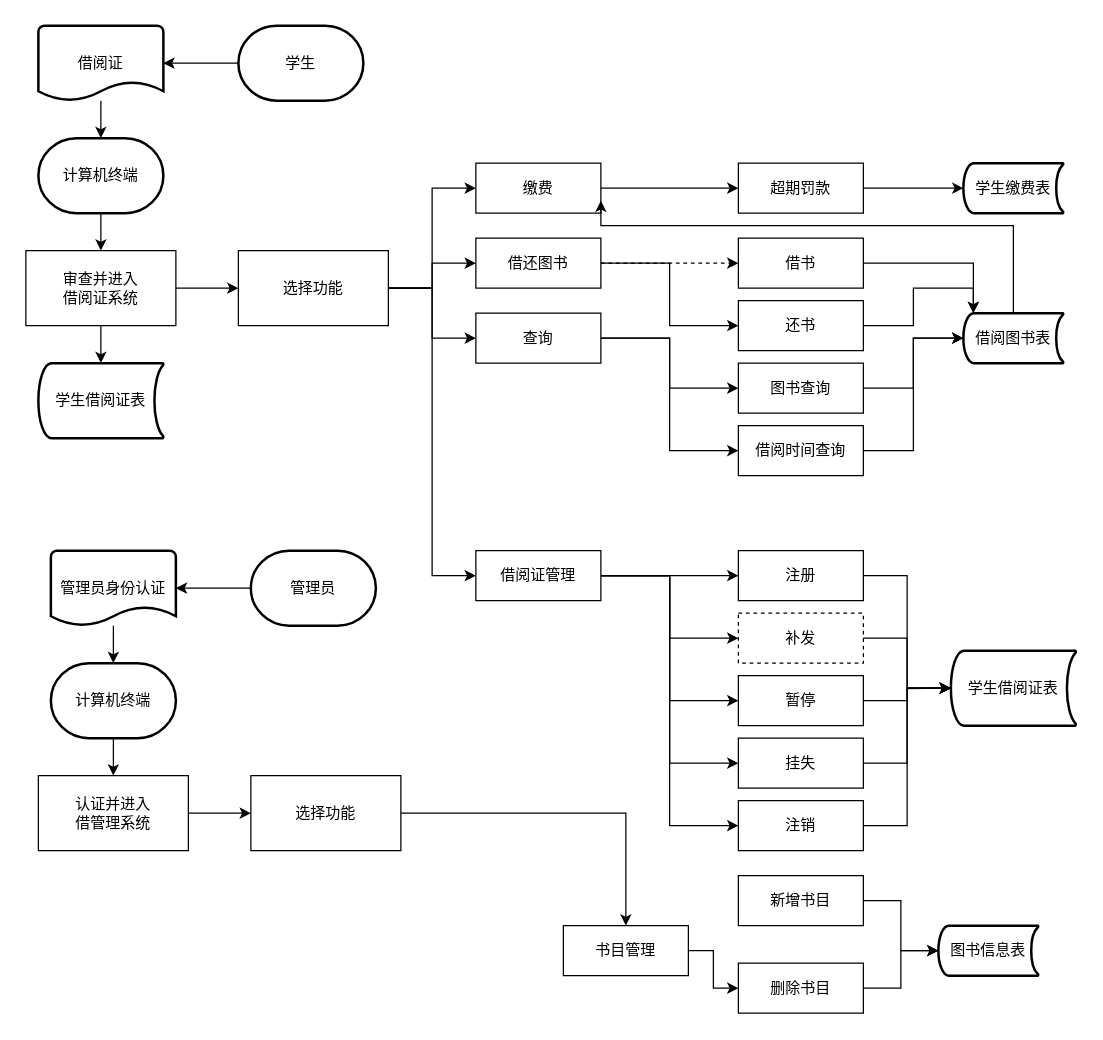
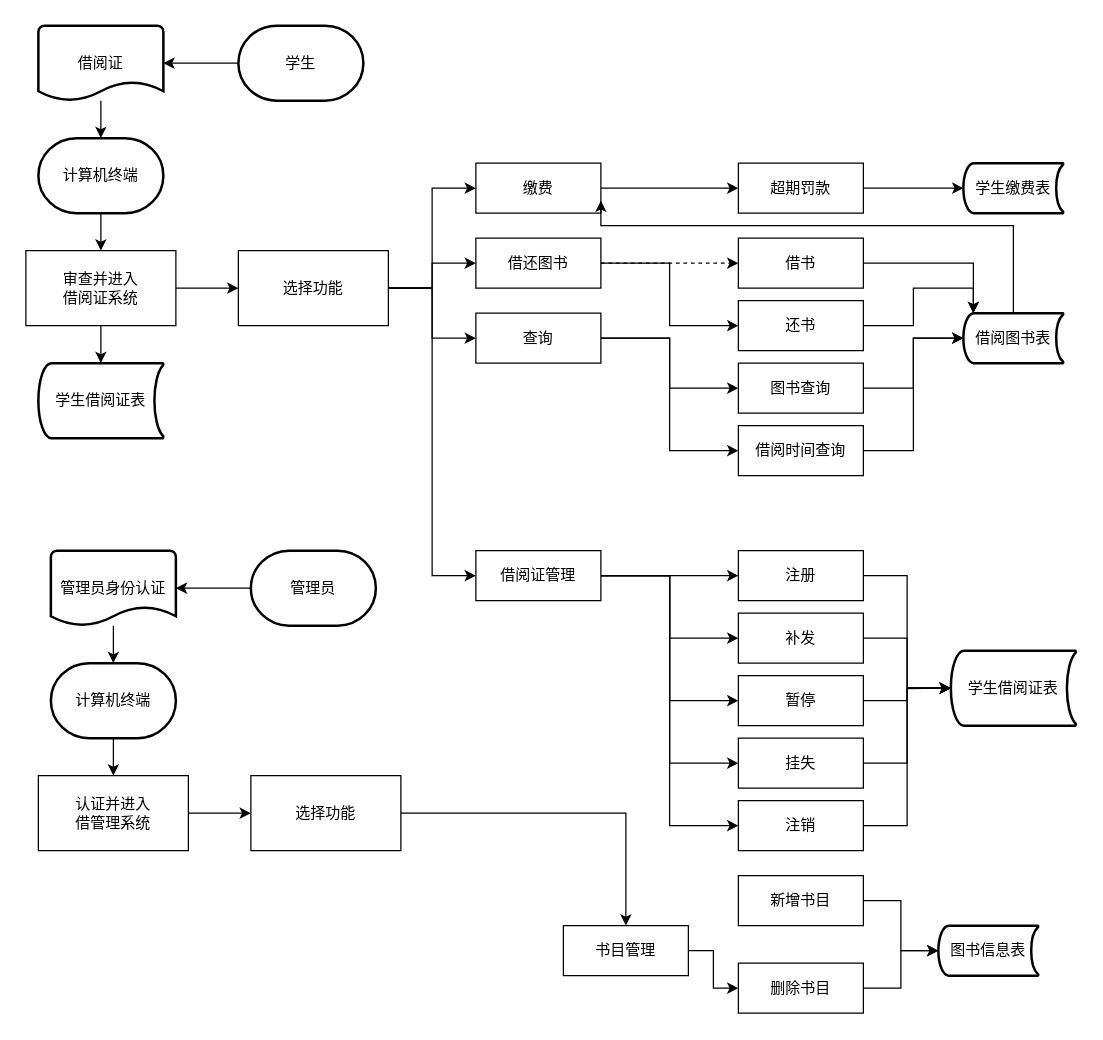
(801, 638) -> (801, 638)
